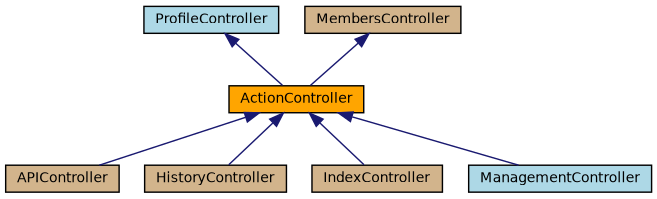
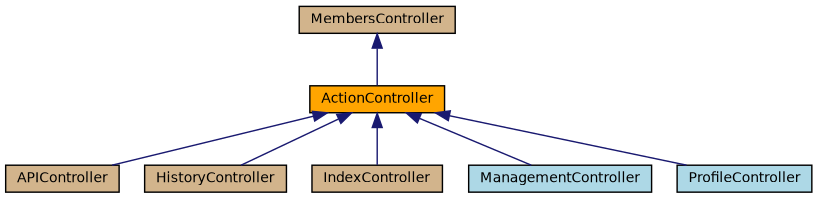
(259, 64) -> (568, 140)
